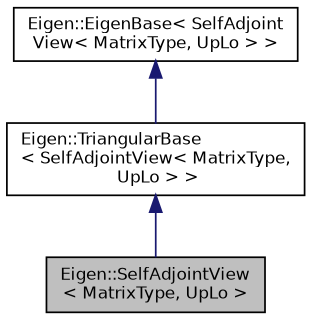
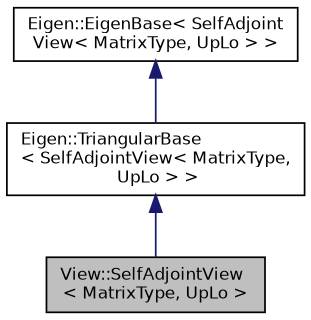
(156, 285) -> (156, 285)
